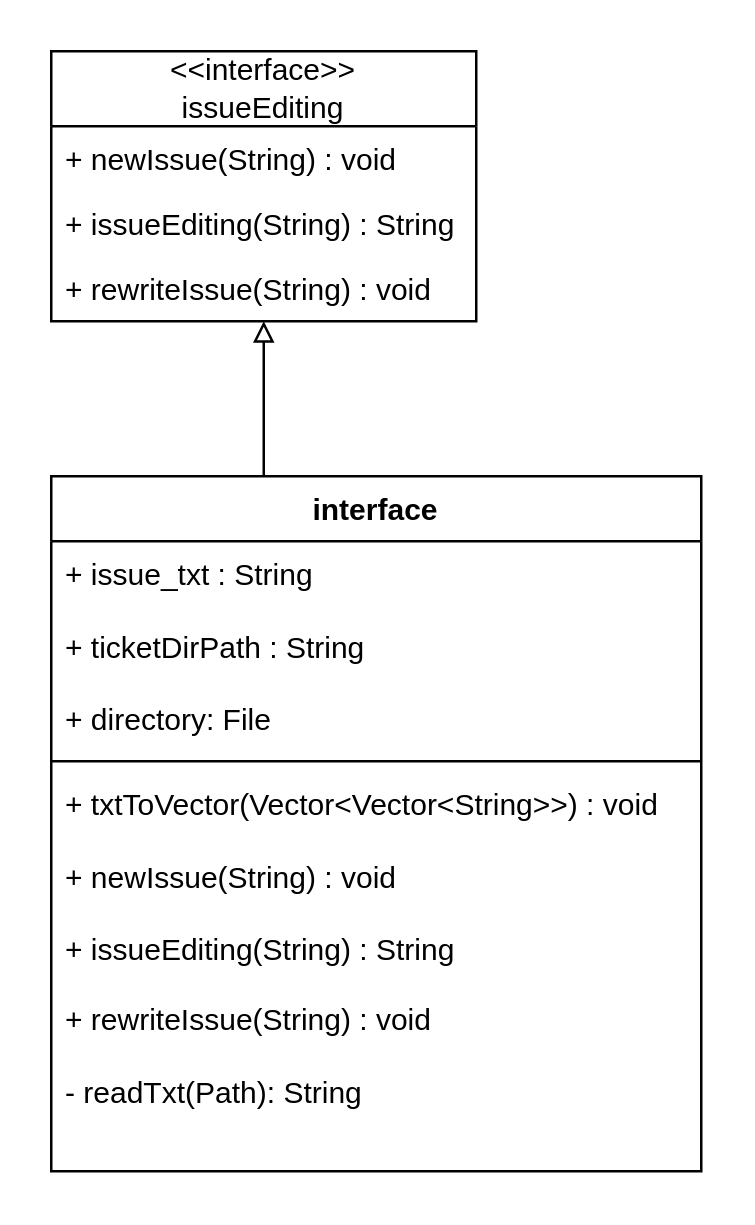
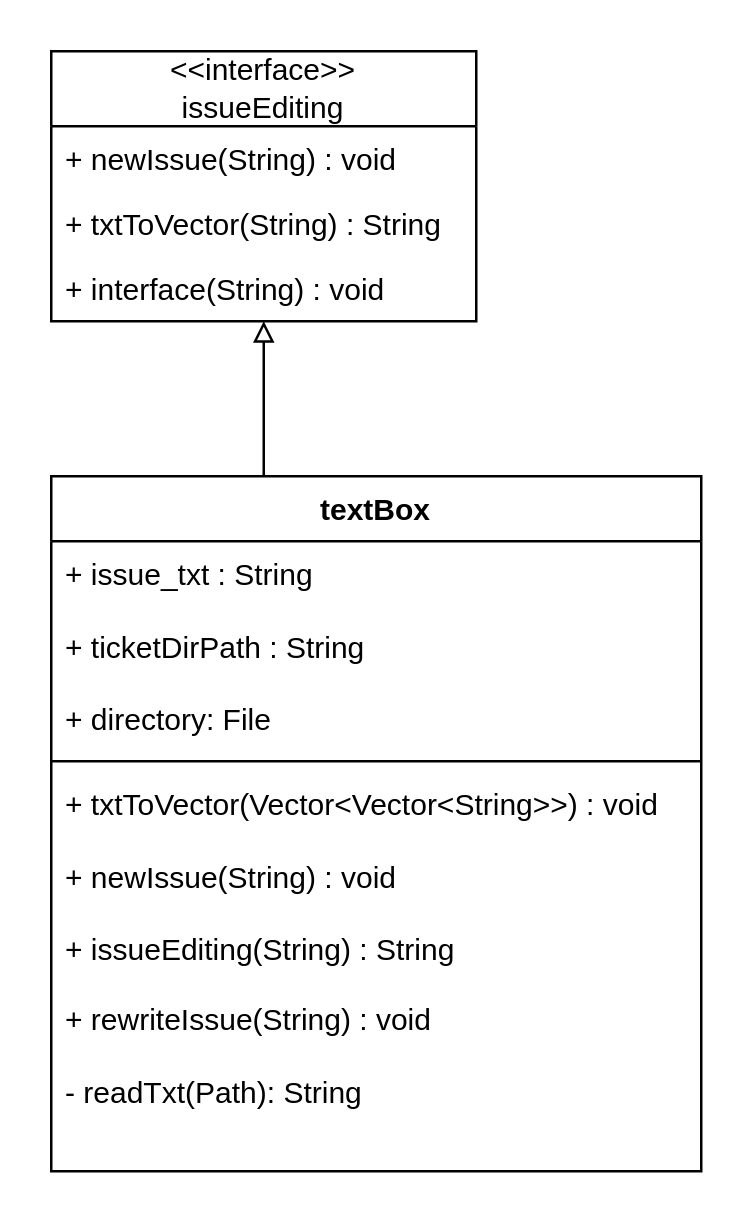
(266, 245) -> (266, 245)
(266, 310) -> (257, 292)
(376, 512) -> (376, 512)
